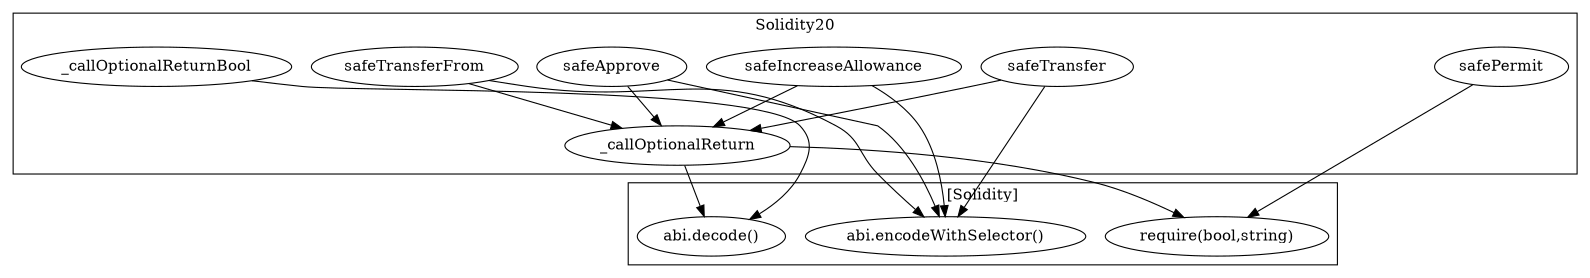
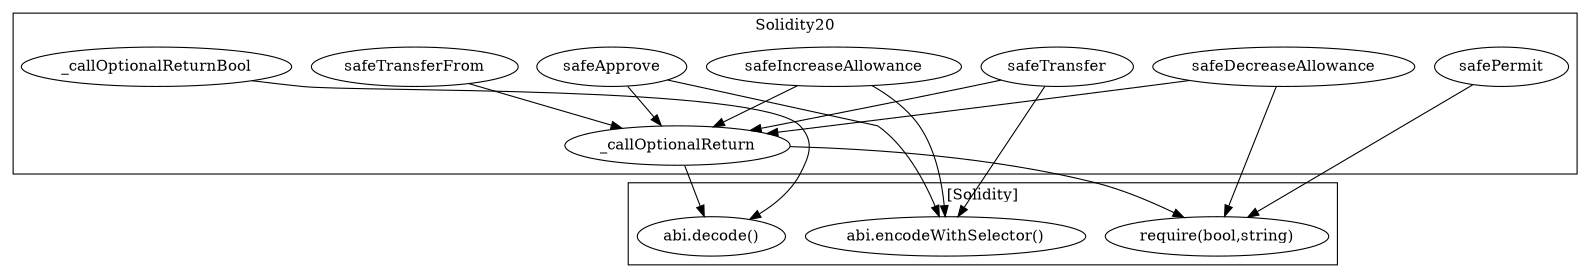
none -> (1284, 67)
(676, 90) -> none
